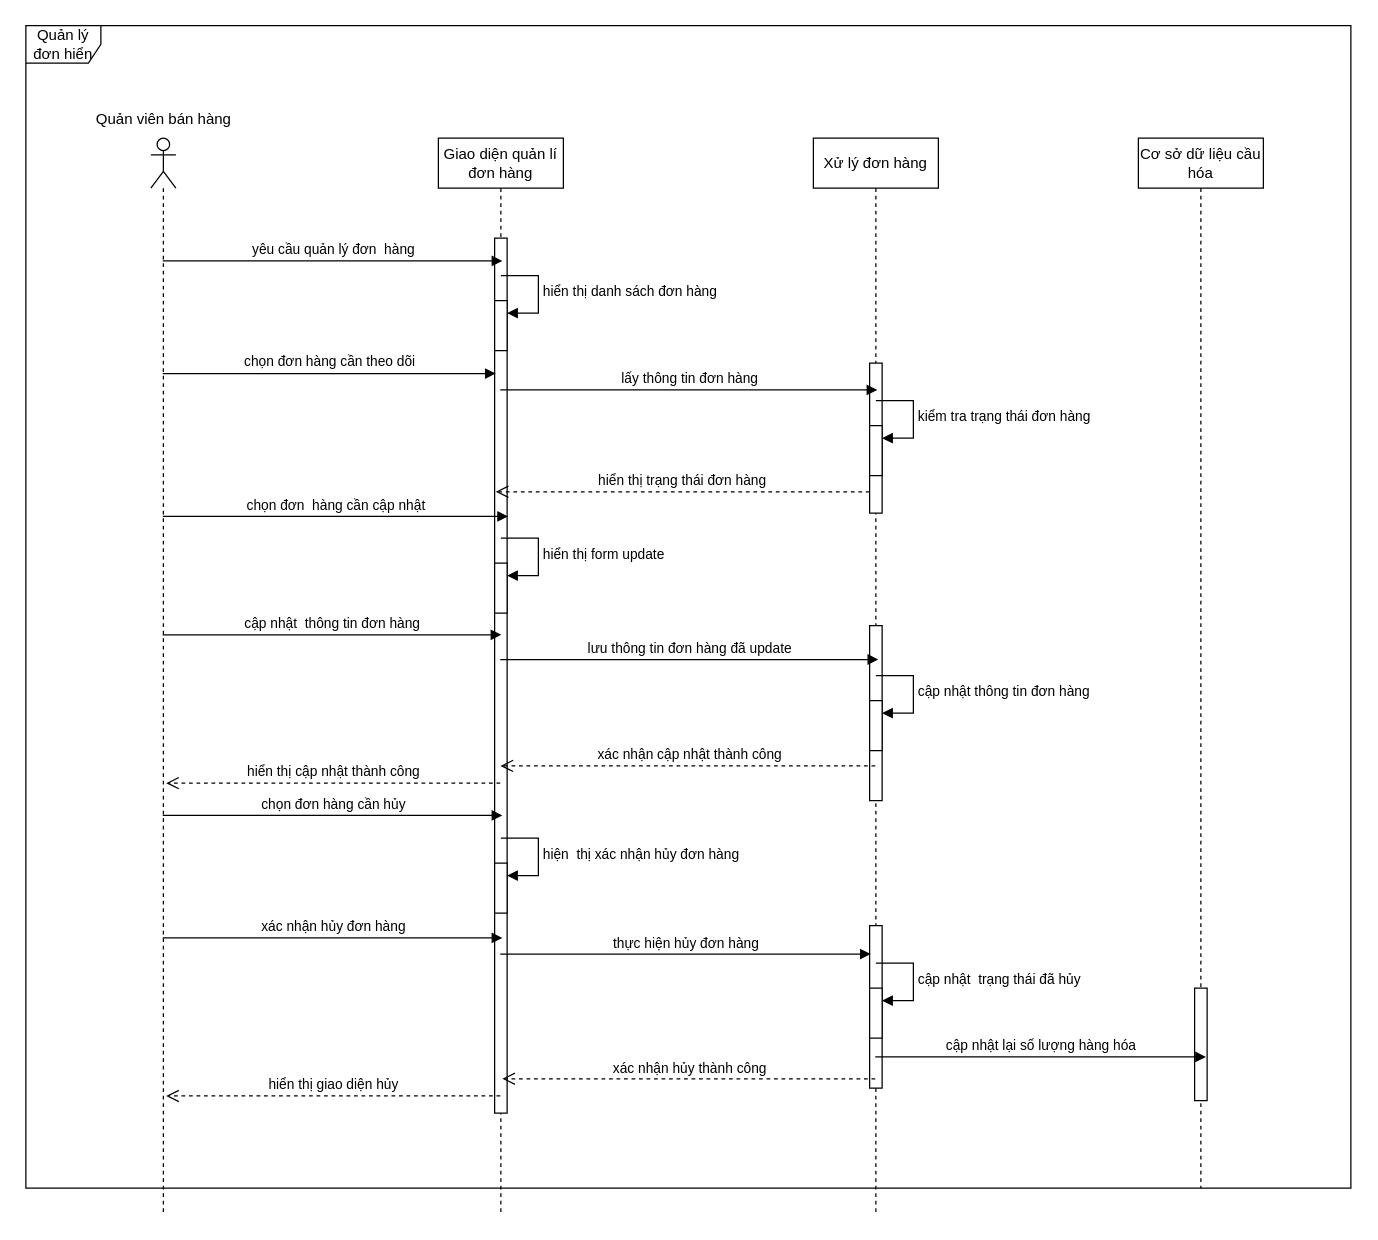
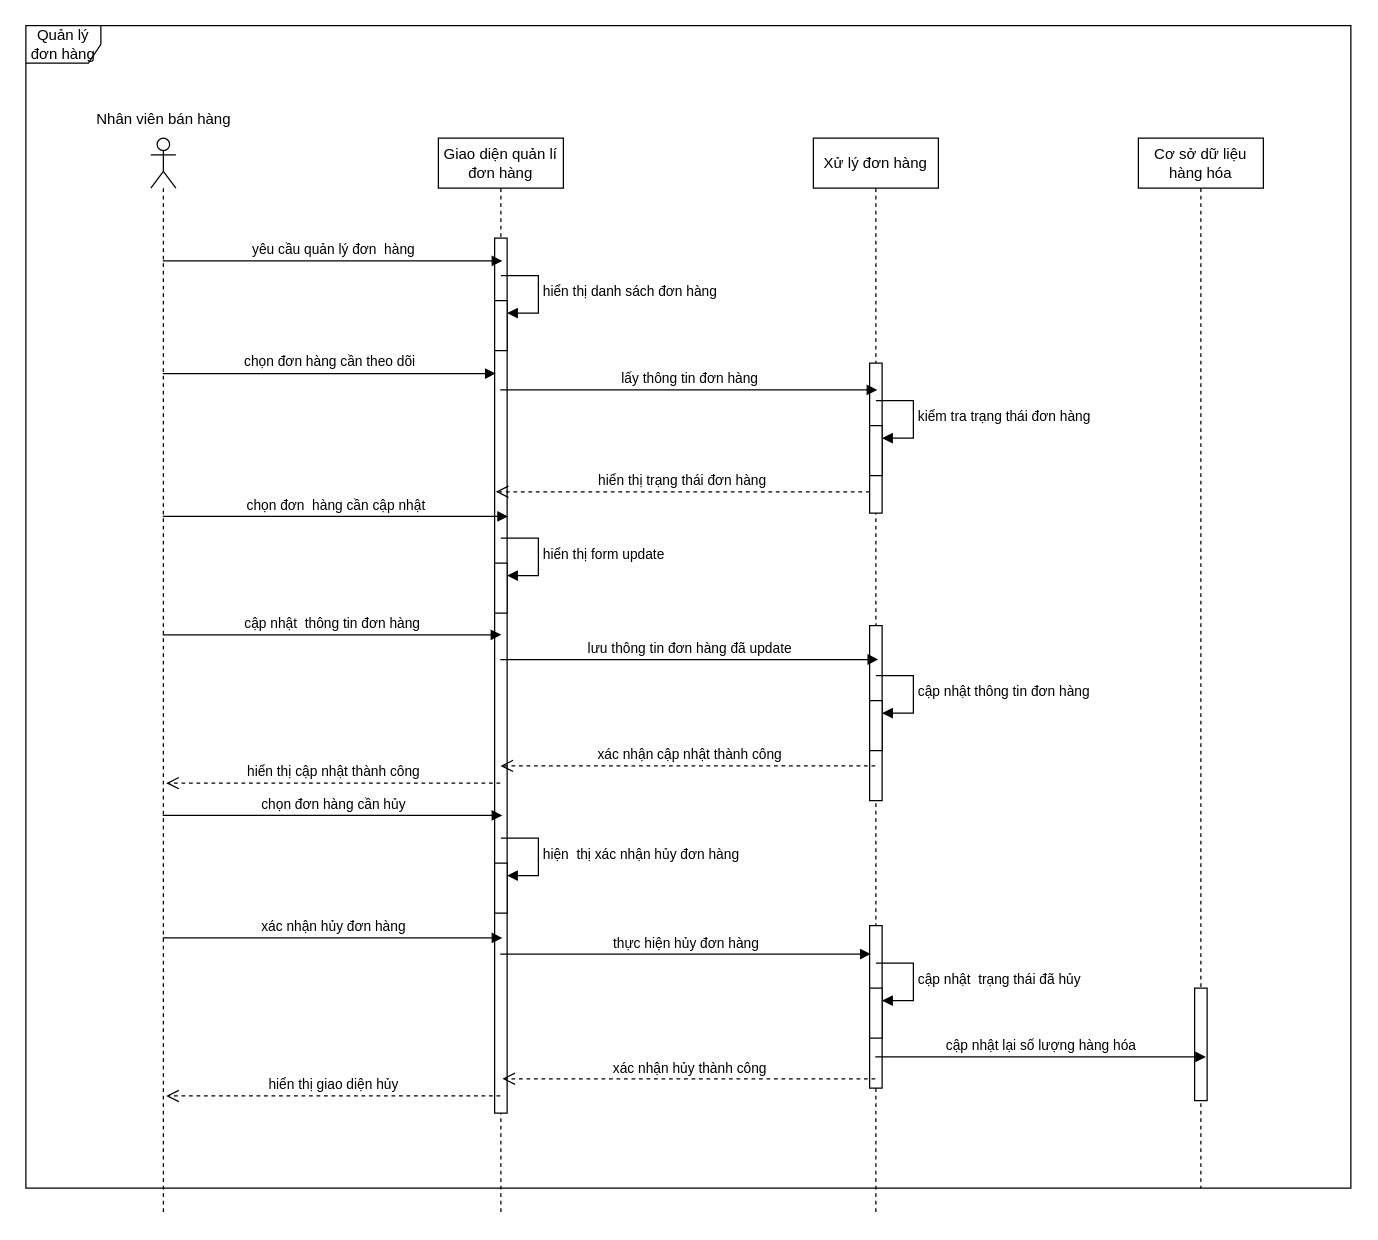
(63, 44) -> (63, 44)
(164, 119) -> (164, 119)
(1201, 163) -> (1201, 163)
